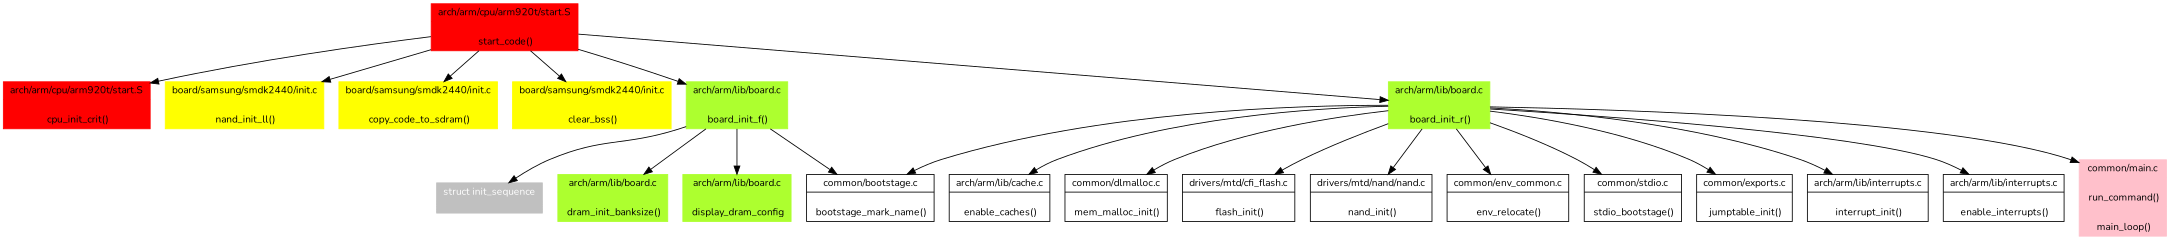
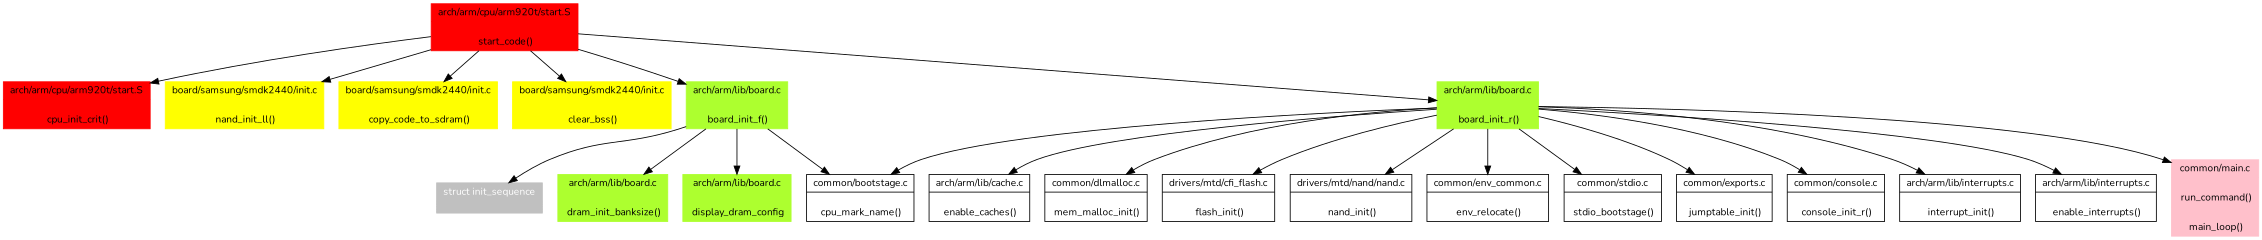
none -> (1836, 198)
(870, 212) -> (860, 212)
